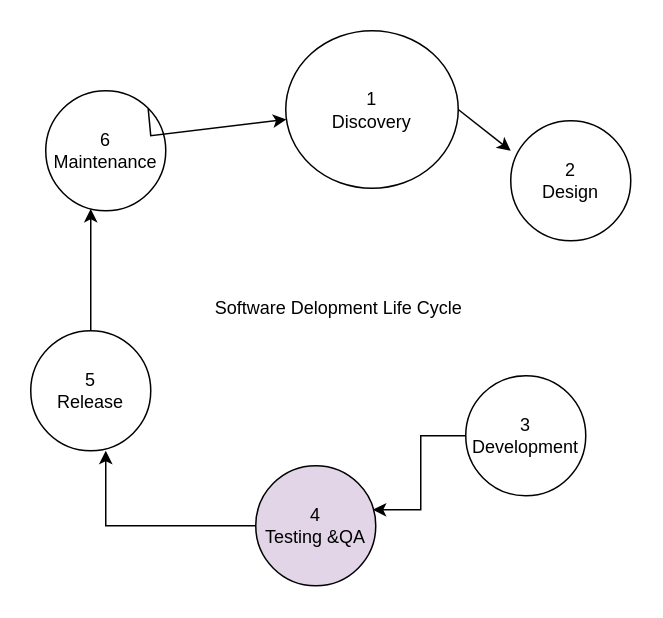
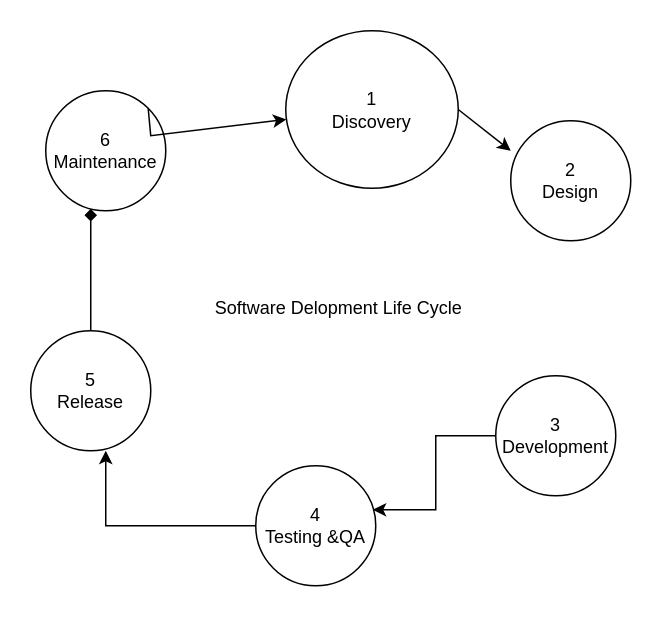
(91, 220) -> (91, 221)
(526, 436) -> (556, 436)
(316, 526) -> (316, 526)
